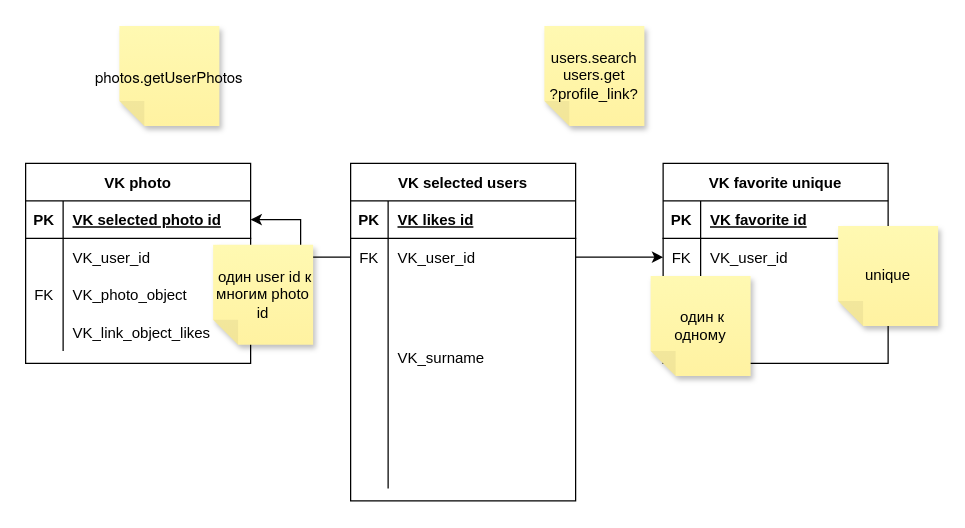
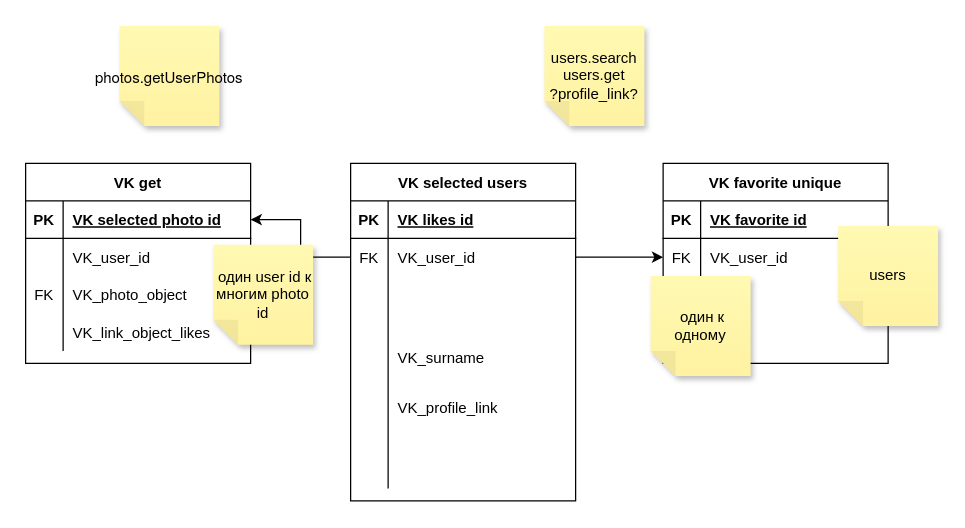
(138, 183) -> (138, 183)
(888, 276) -> (888, 276)
none -> (482, 407)
